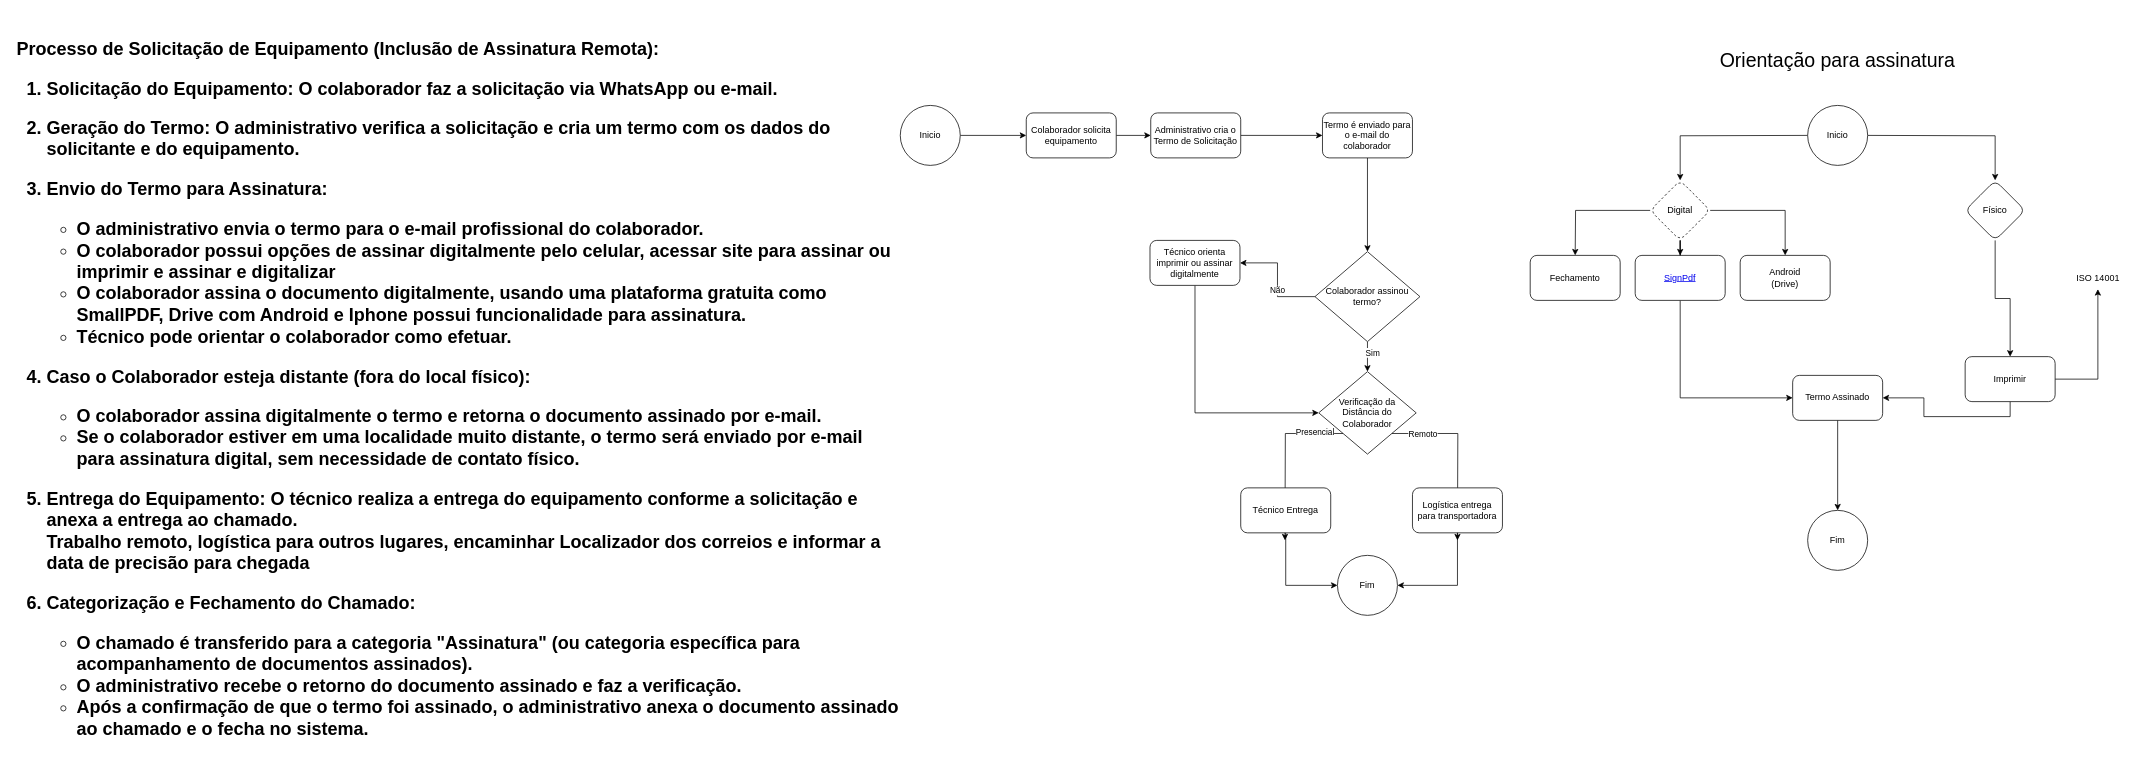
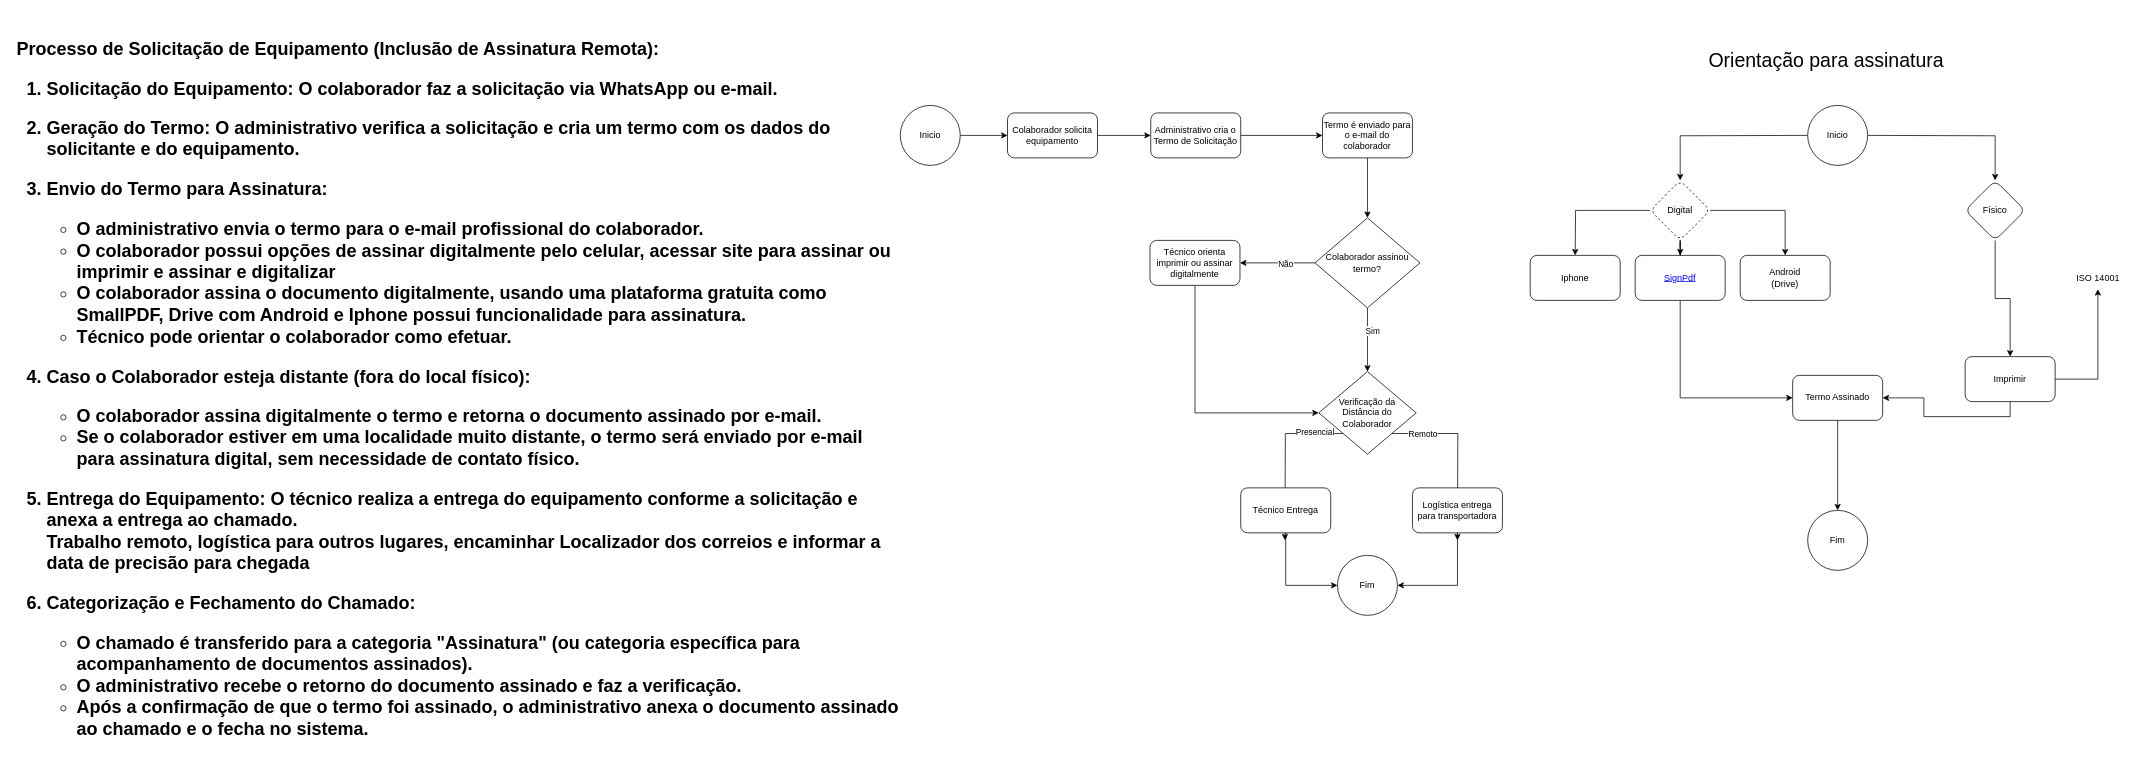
(1838, 60) -> (1827, 60)
(1071, 135) -> (1053, 135)
(1575, 278) -> (1575, 278)
(1368, 297) -> (1368, 263)
